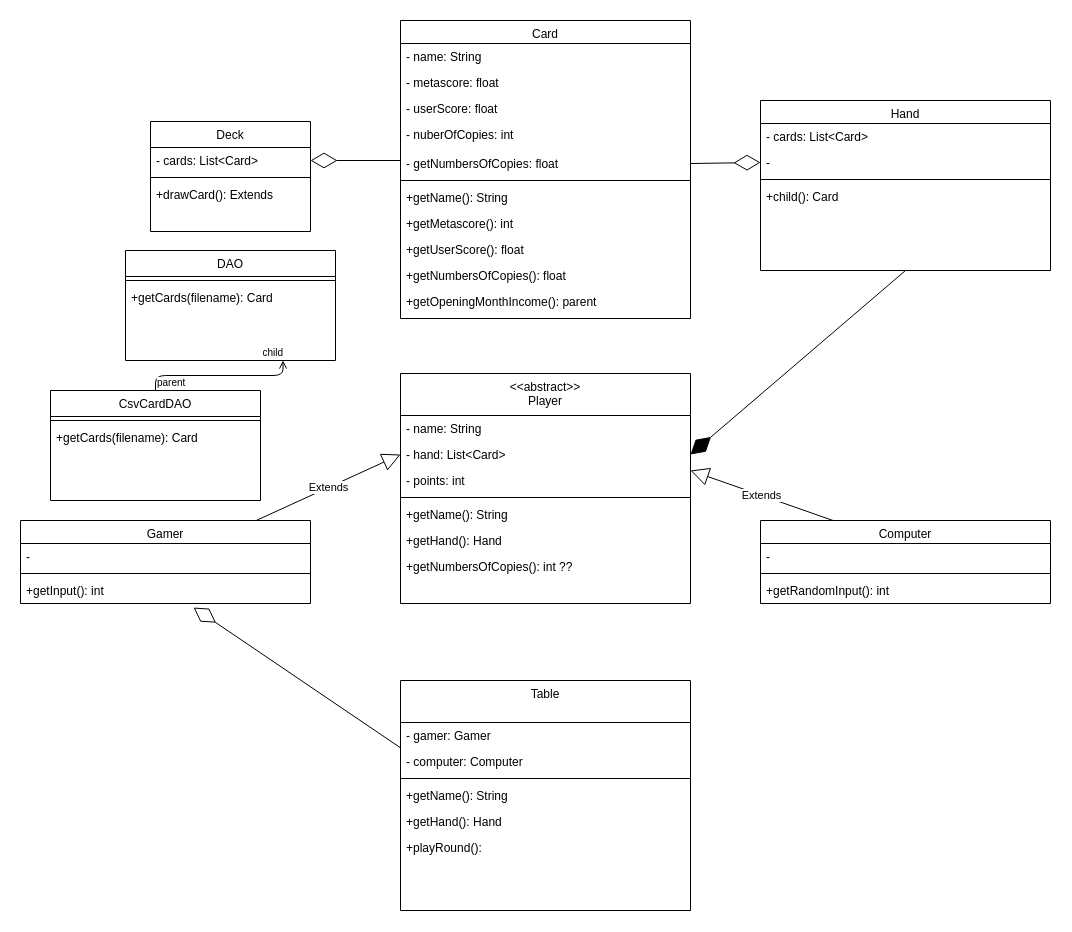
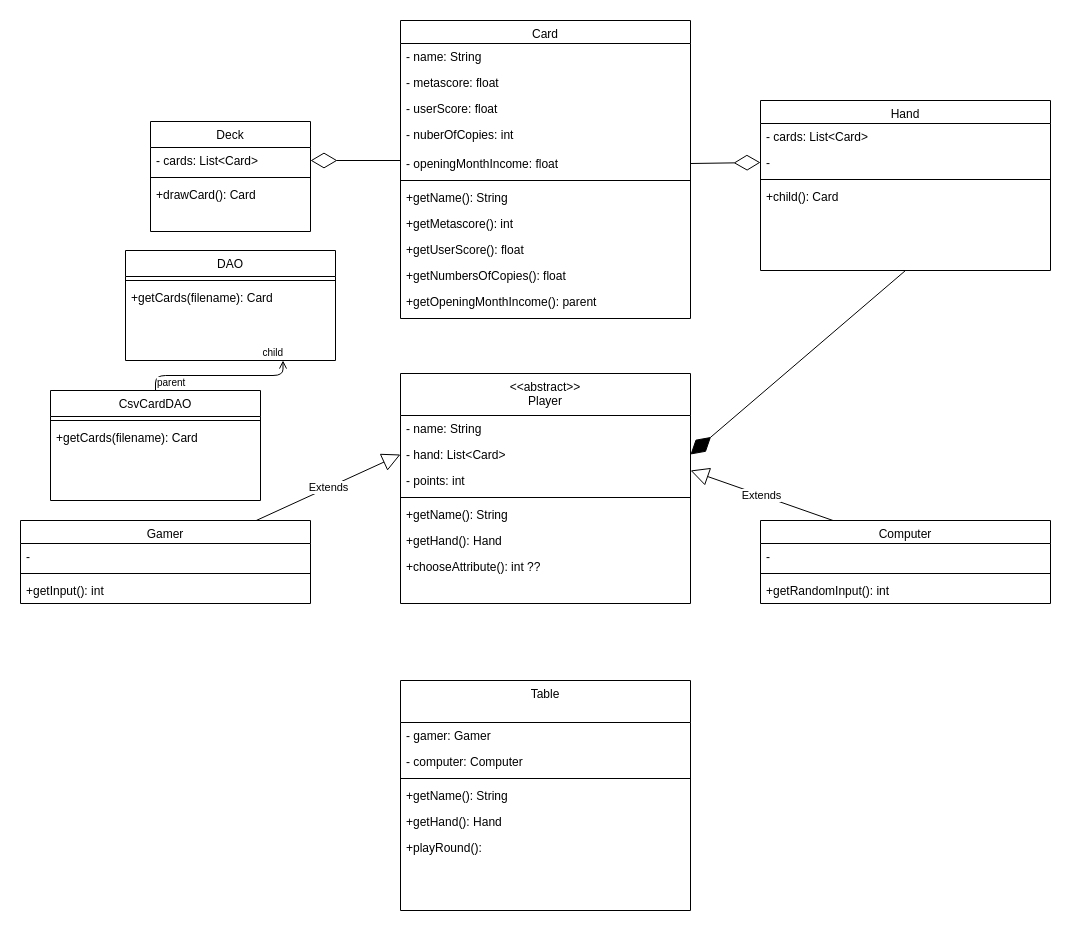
(489, 164) -> (489, 164)
(220, 195) -> (210, 195)
(496, 567) -> (486, 567)
(307, 684) -> none
